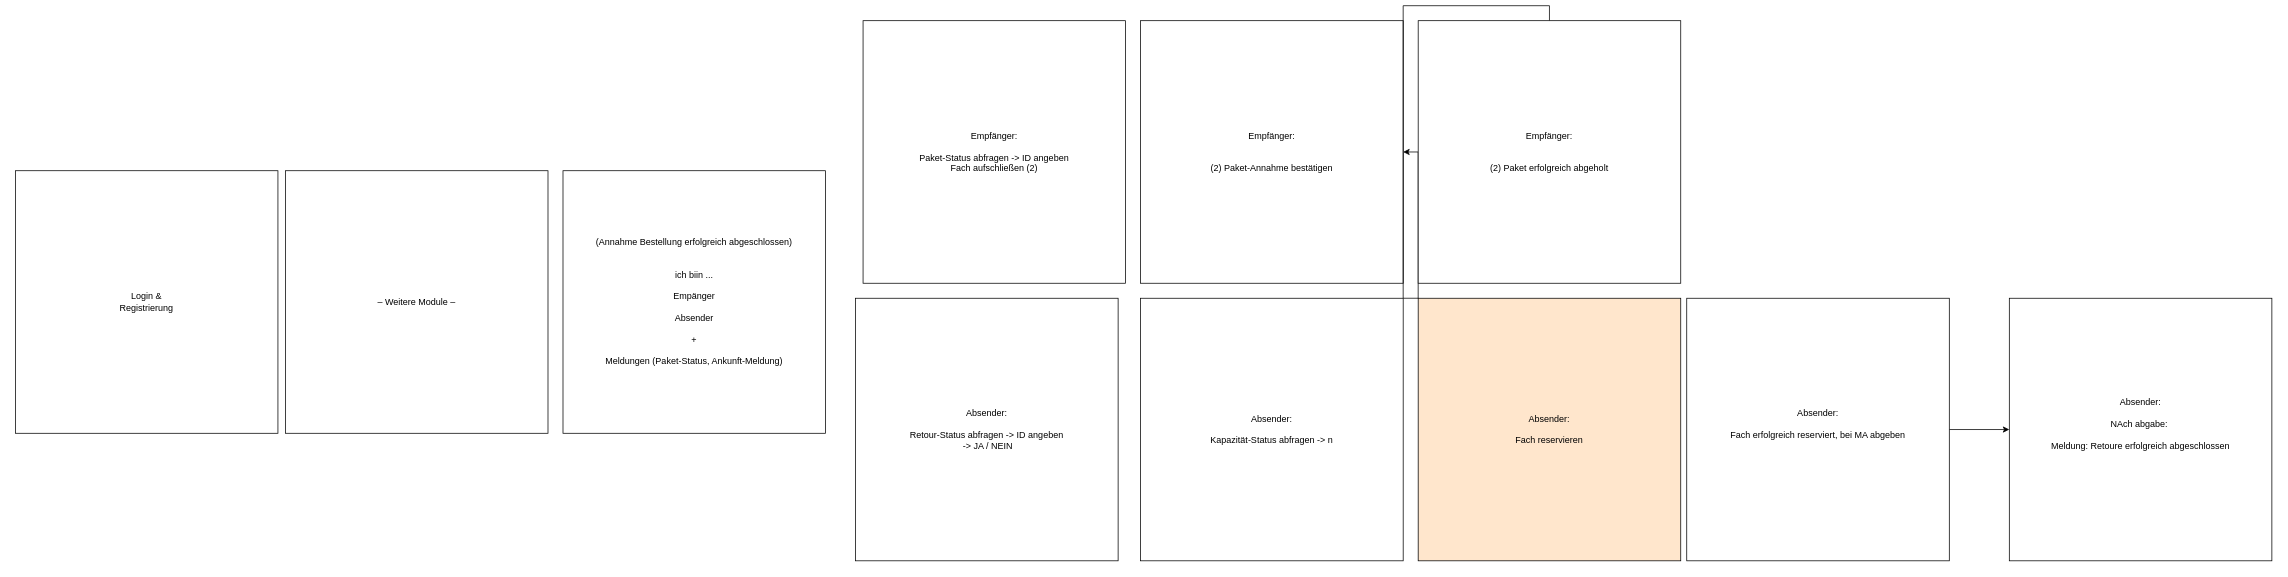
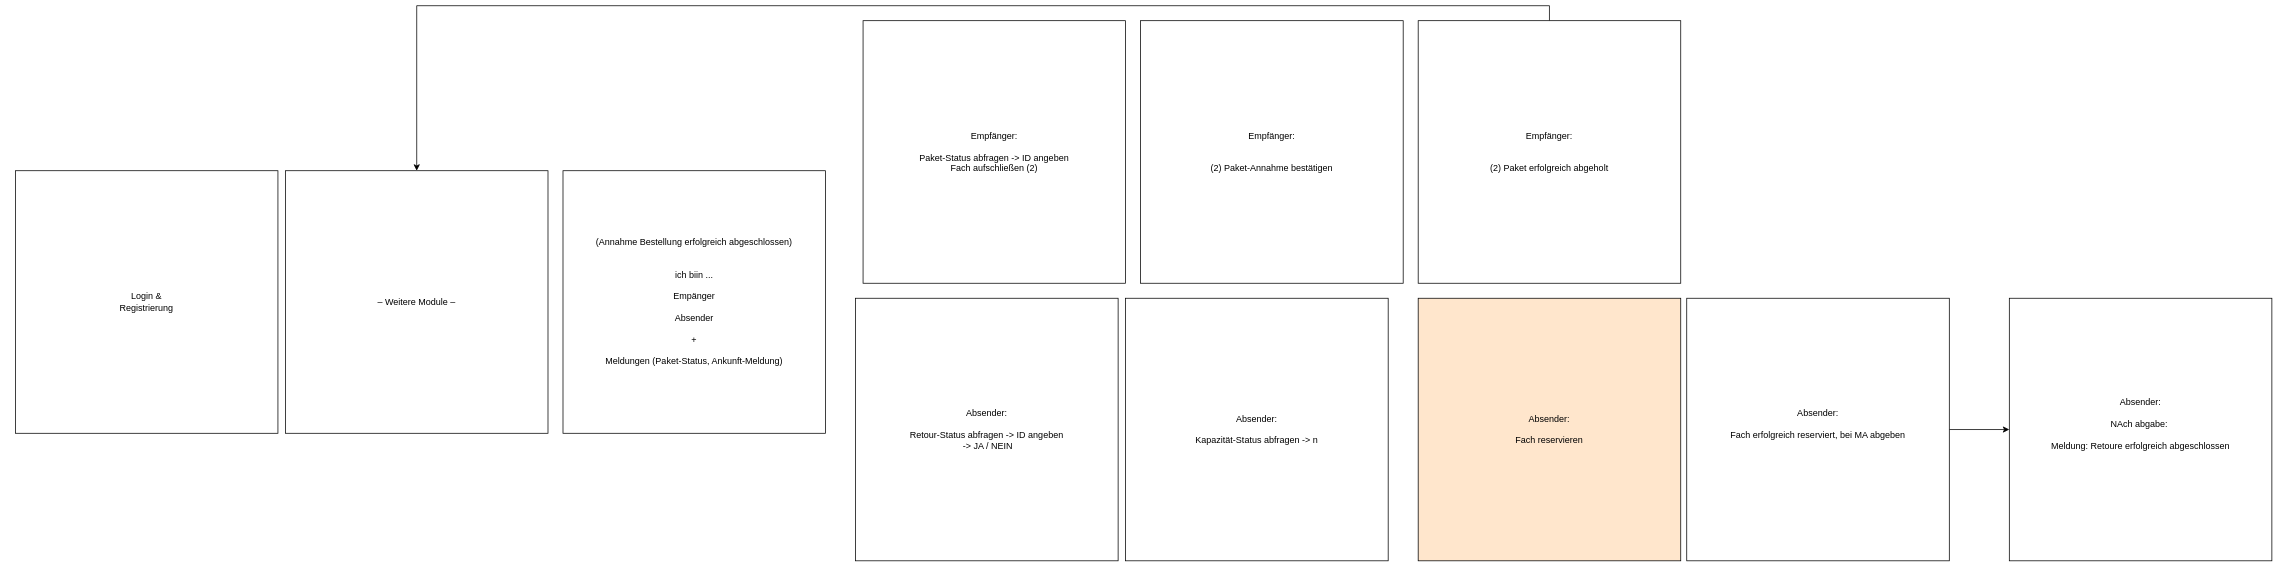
(1410, 298) -> (831, 6)
(1272, 429) -> (1257, 429)
